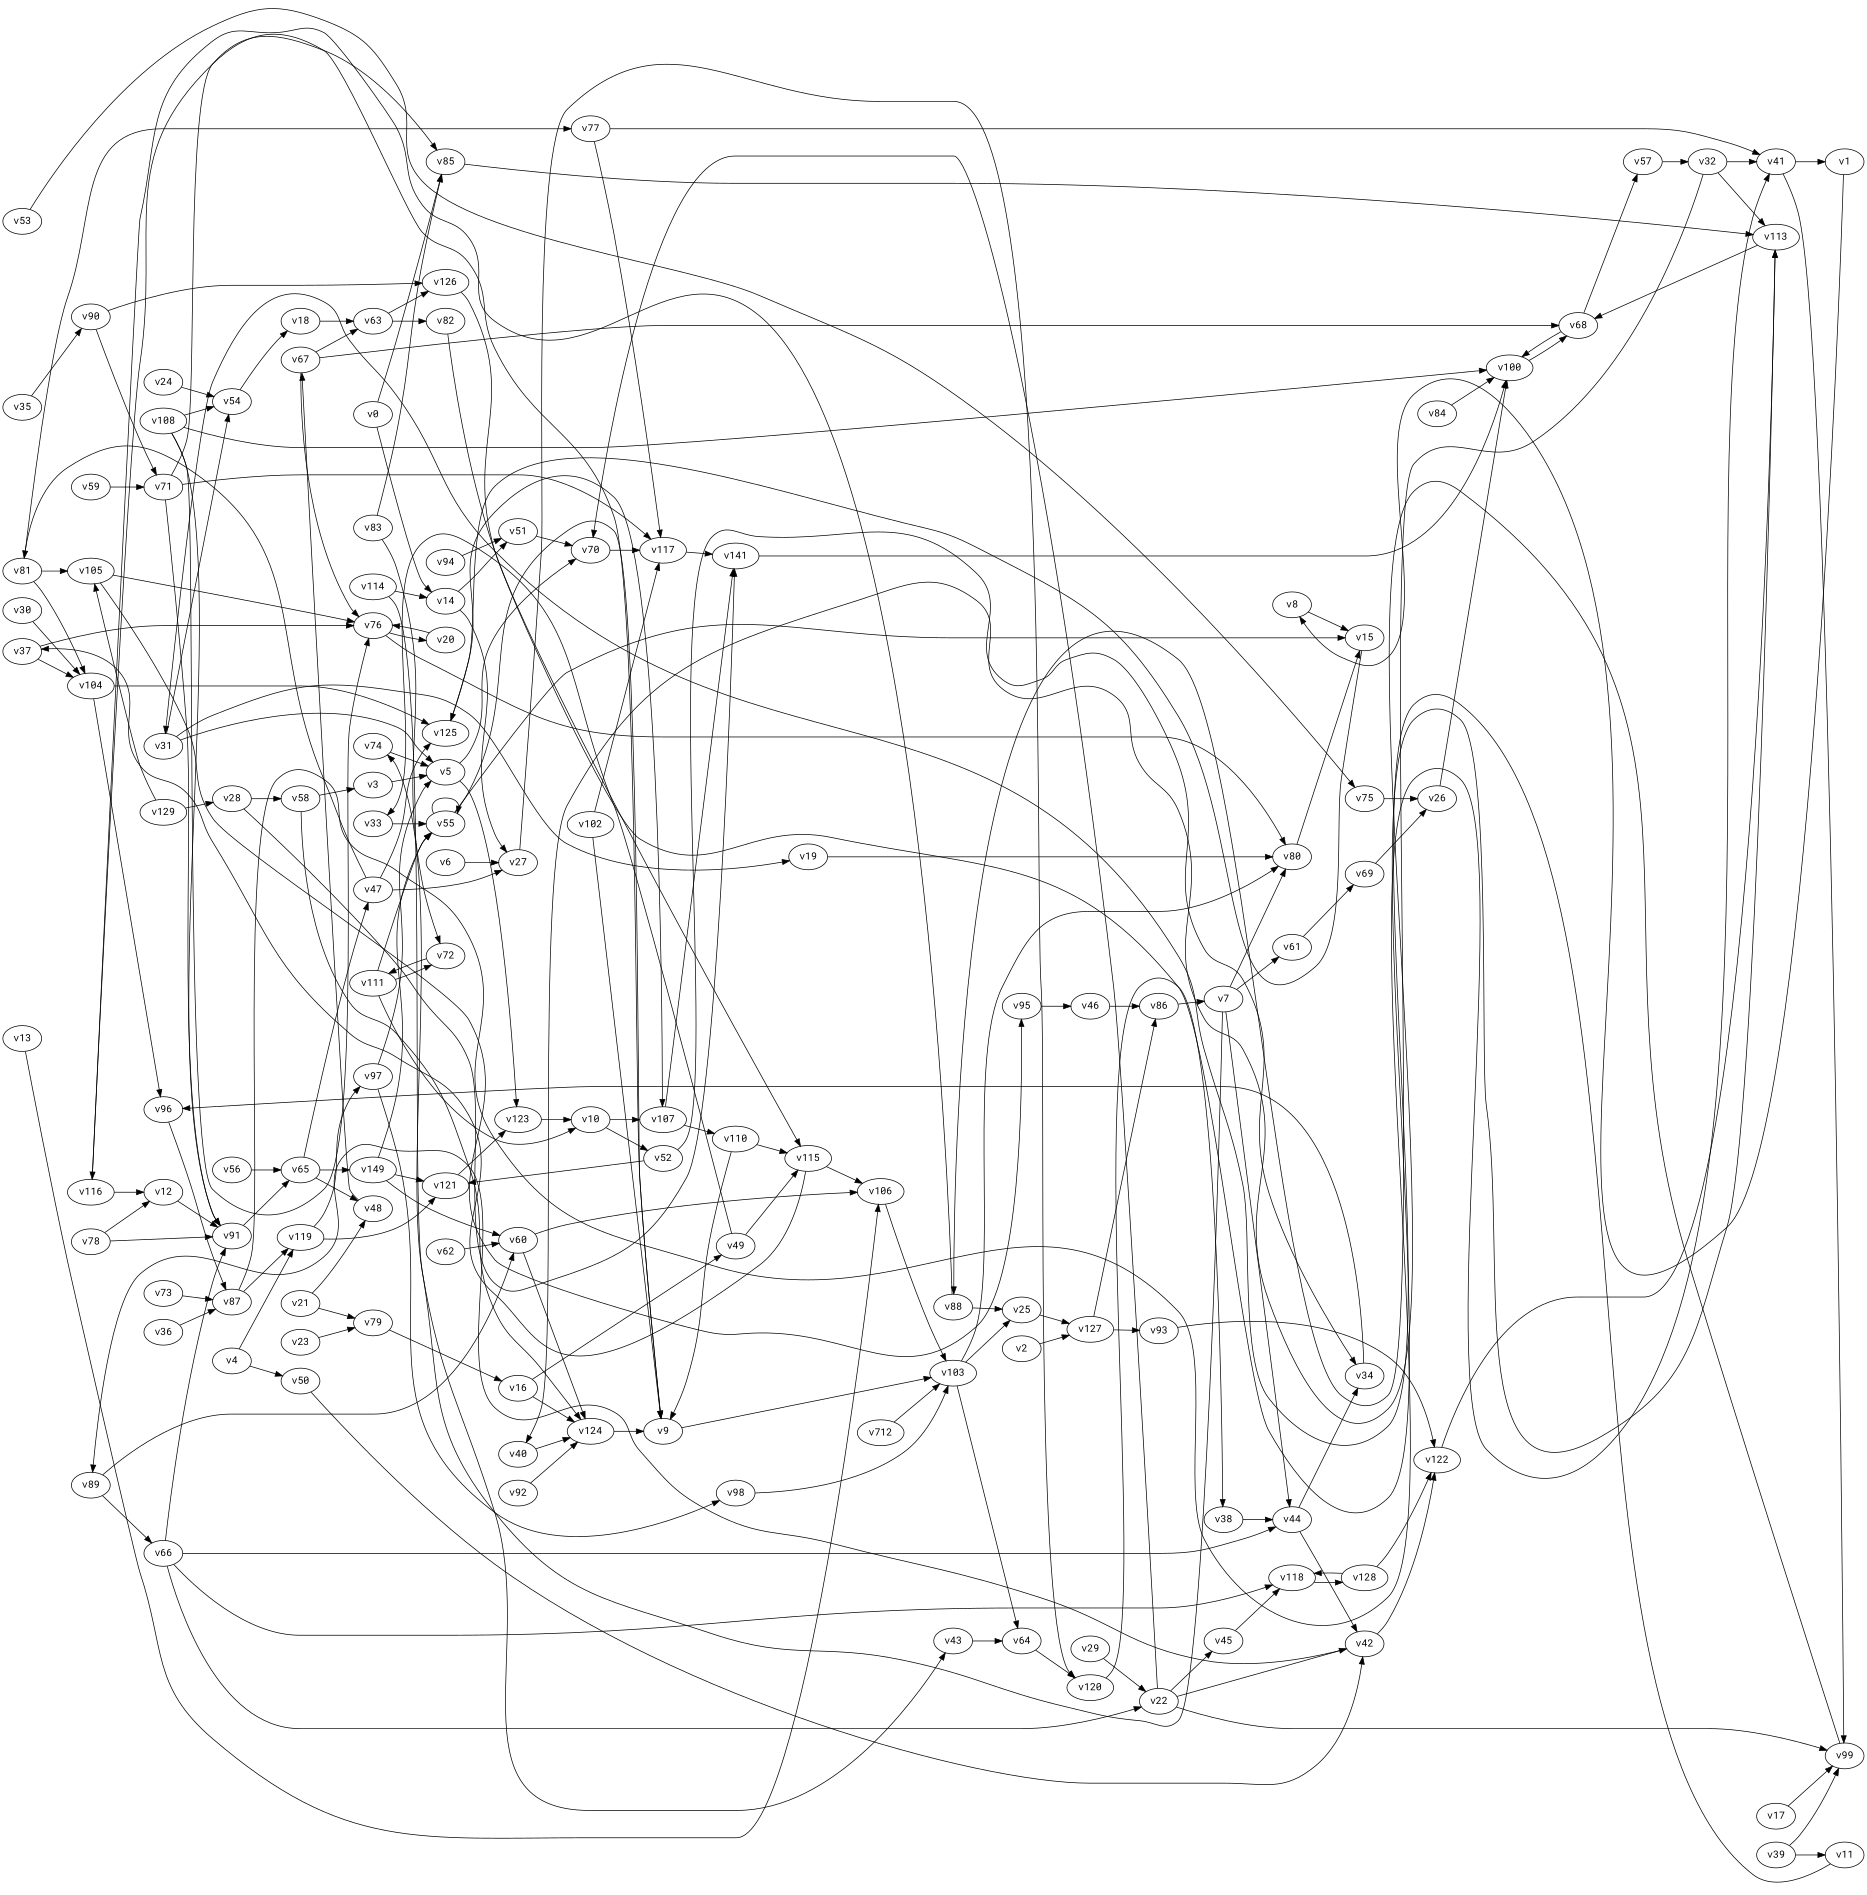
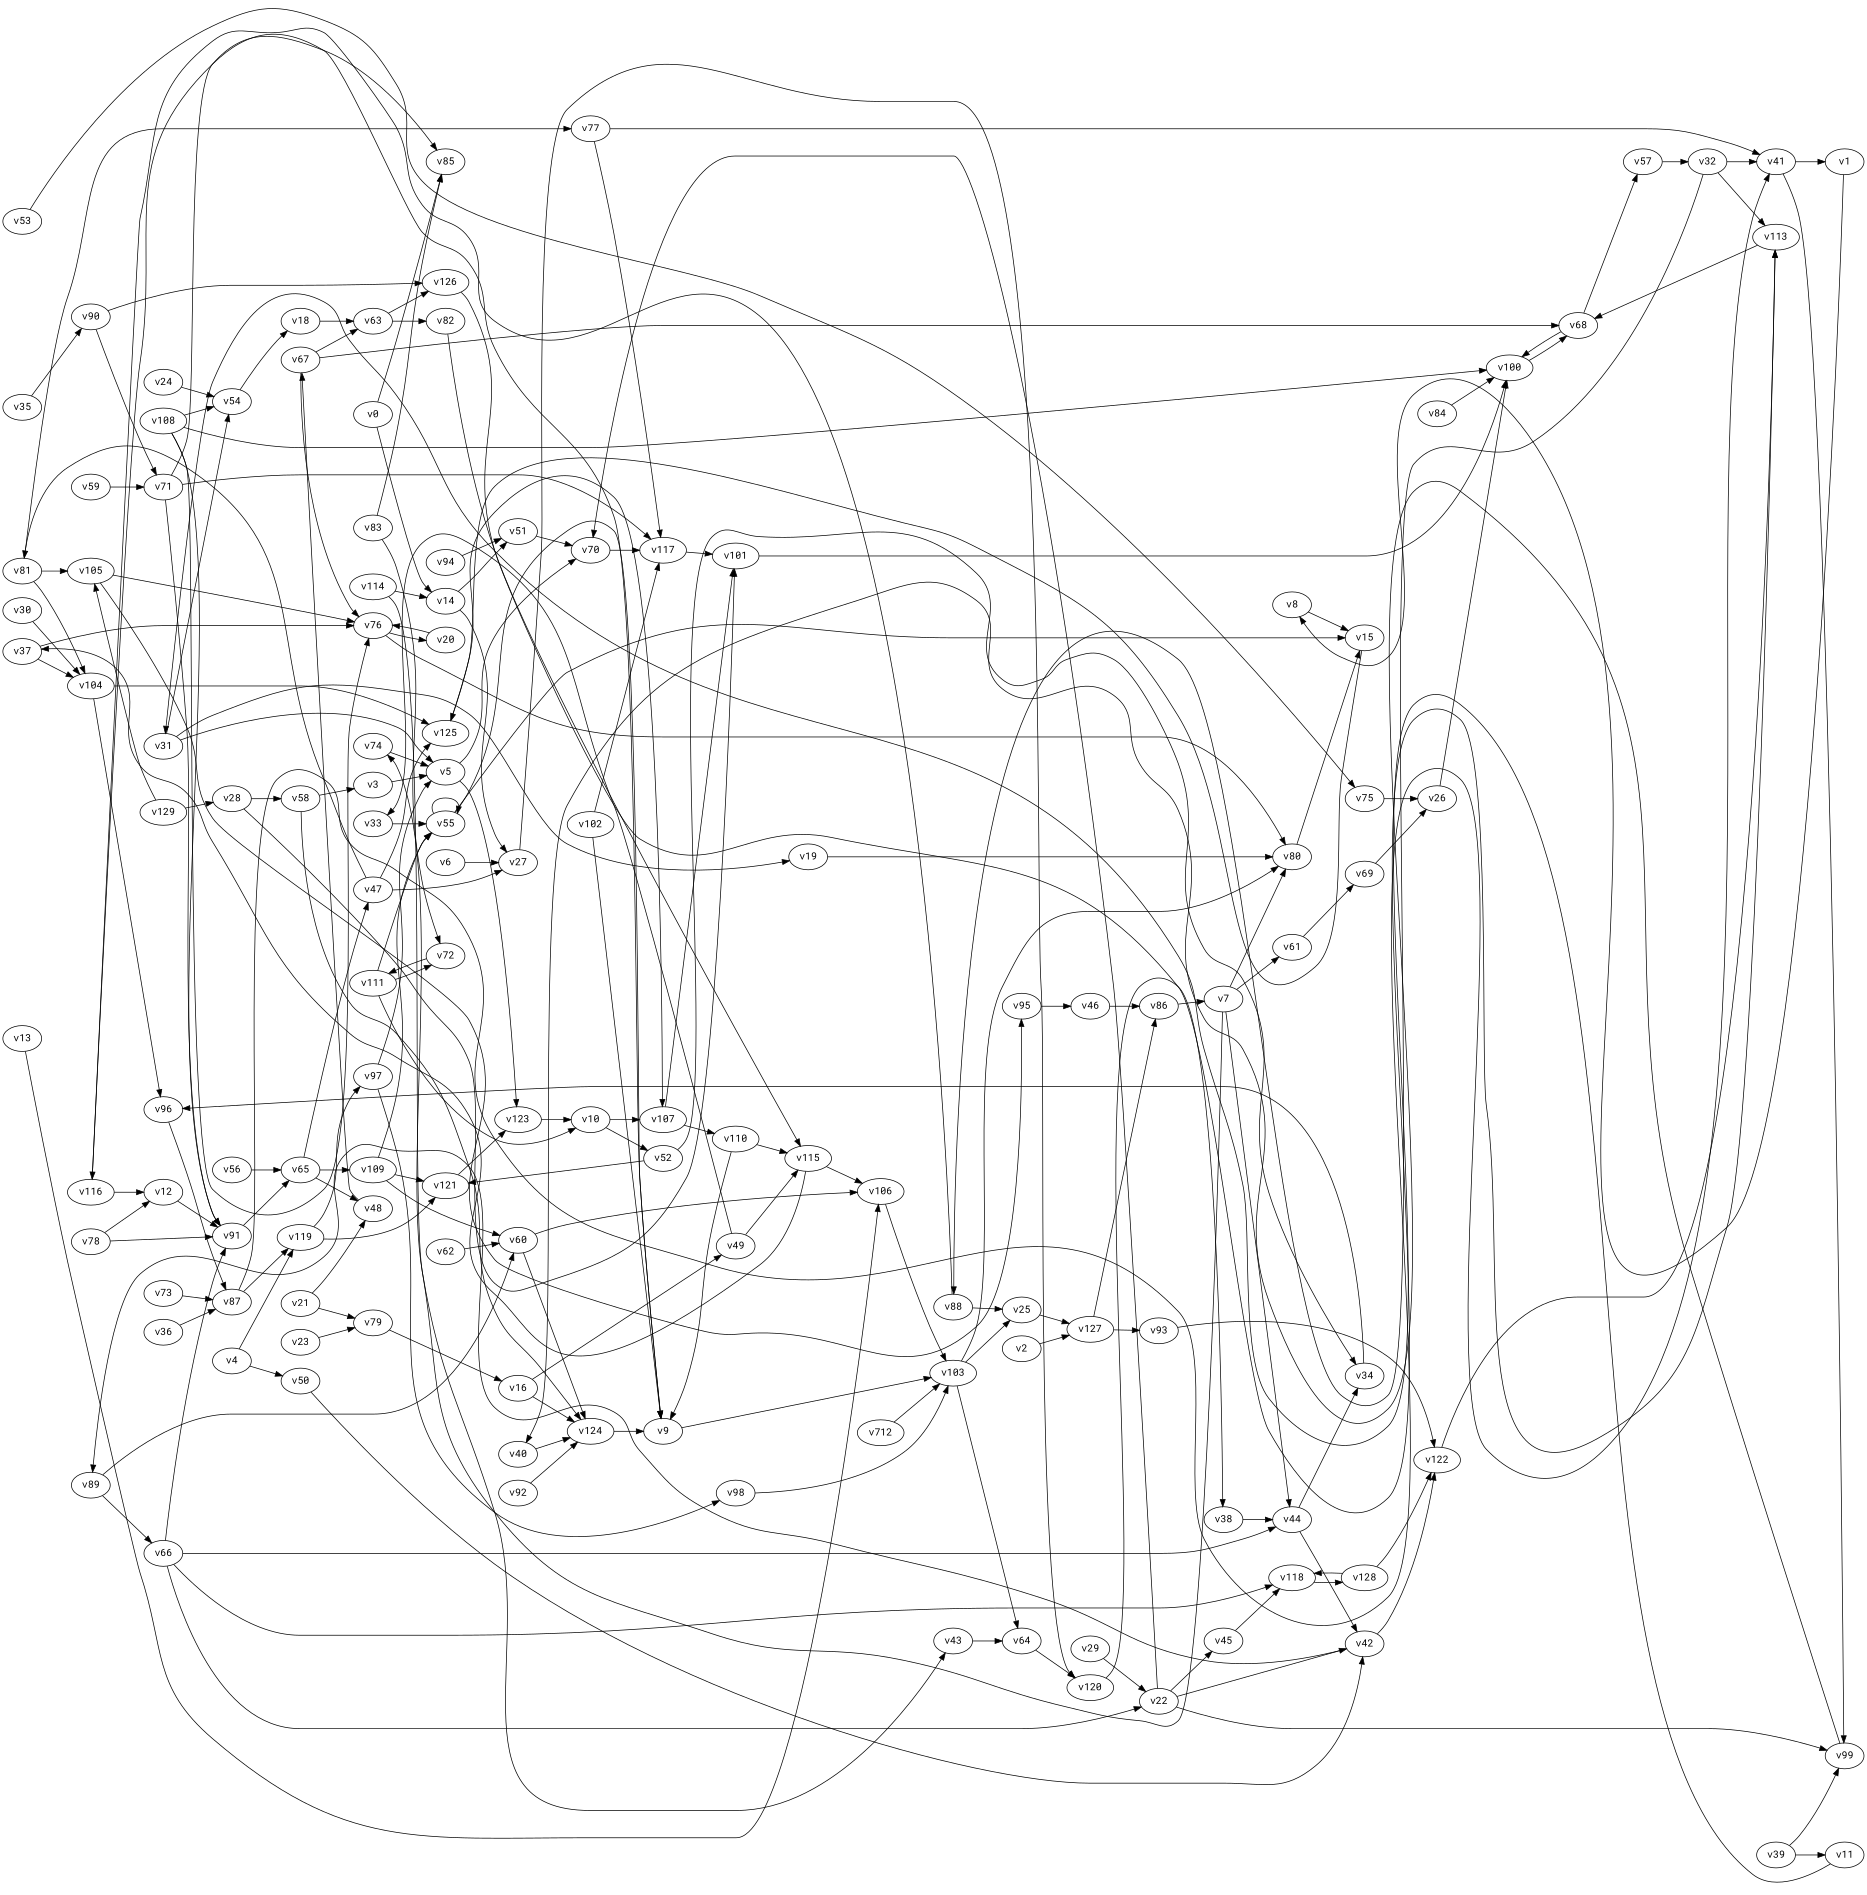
(1106, 186) -> none
(736, 556) -> (736, 556)
(373, 1170) -> (373, 1170)
(1776, 1816) -> none
